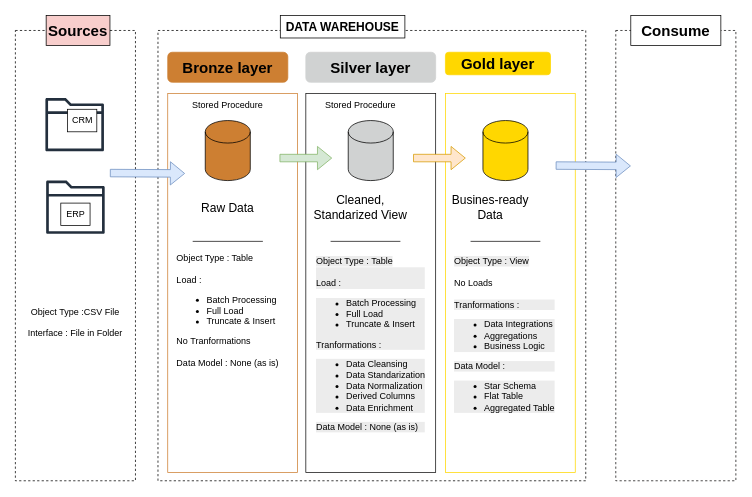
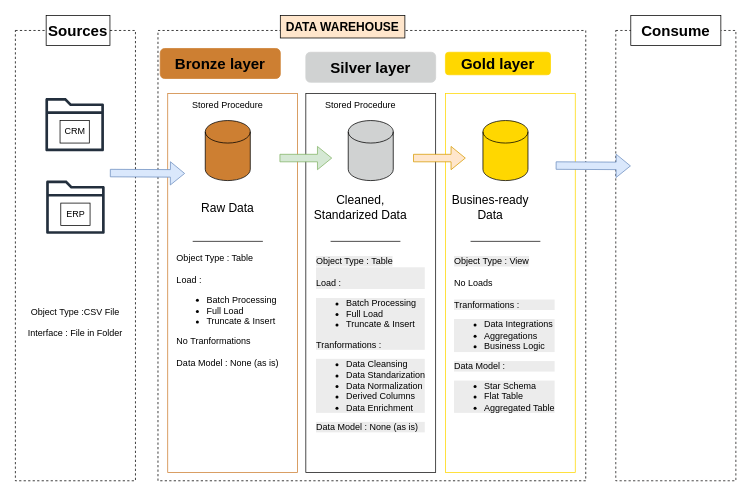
(342, 27) -> (342, 27)
(78, 30) -> (78, 30)
(228, 67) -> (220, 63)
(82, 120) -> (75, 132)
(360, 207) -> (360, 207)
